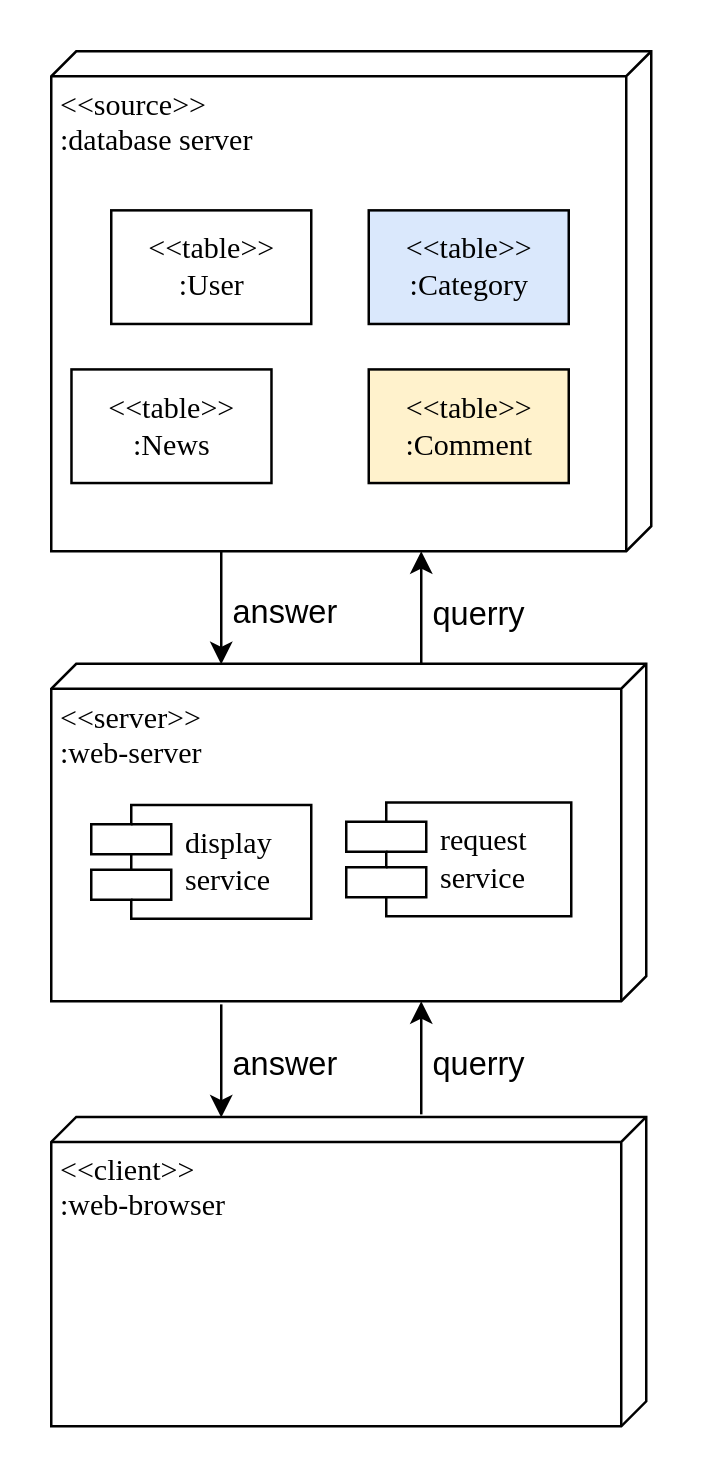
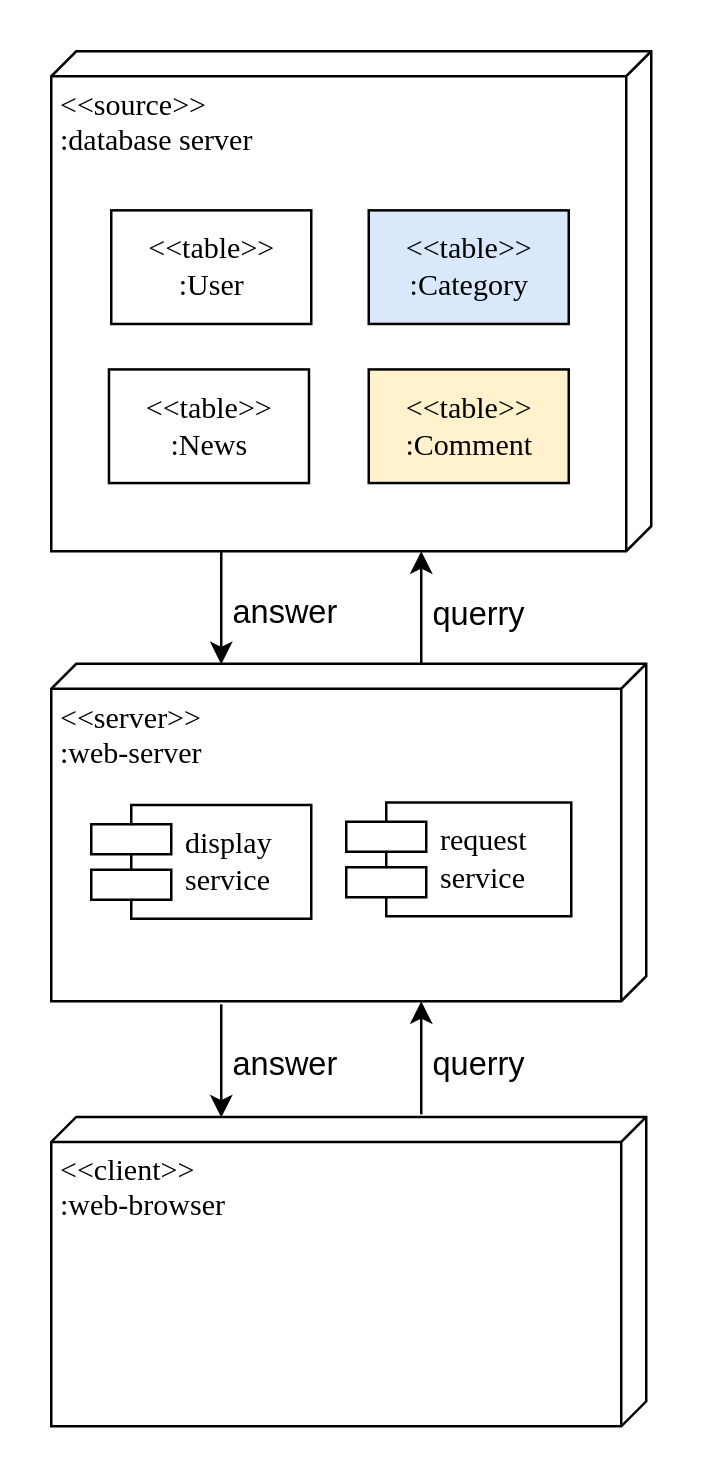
(171, 426) -> (209, 426)
